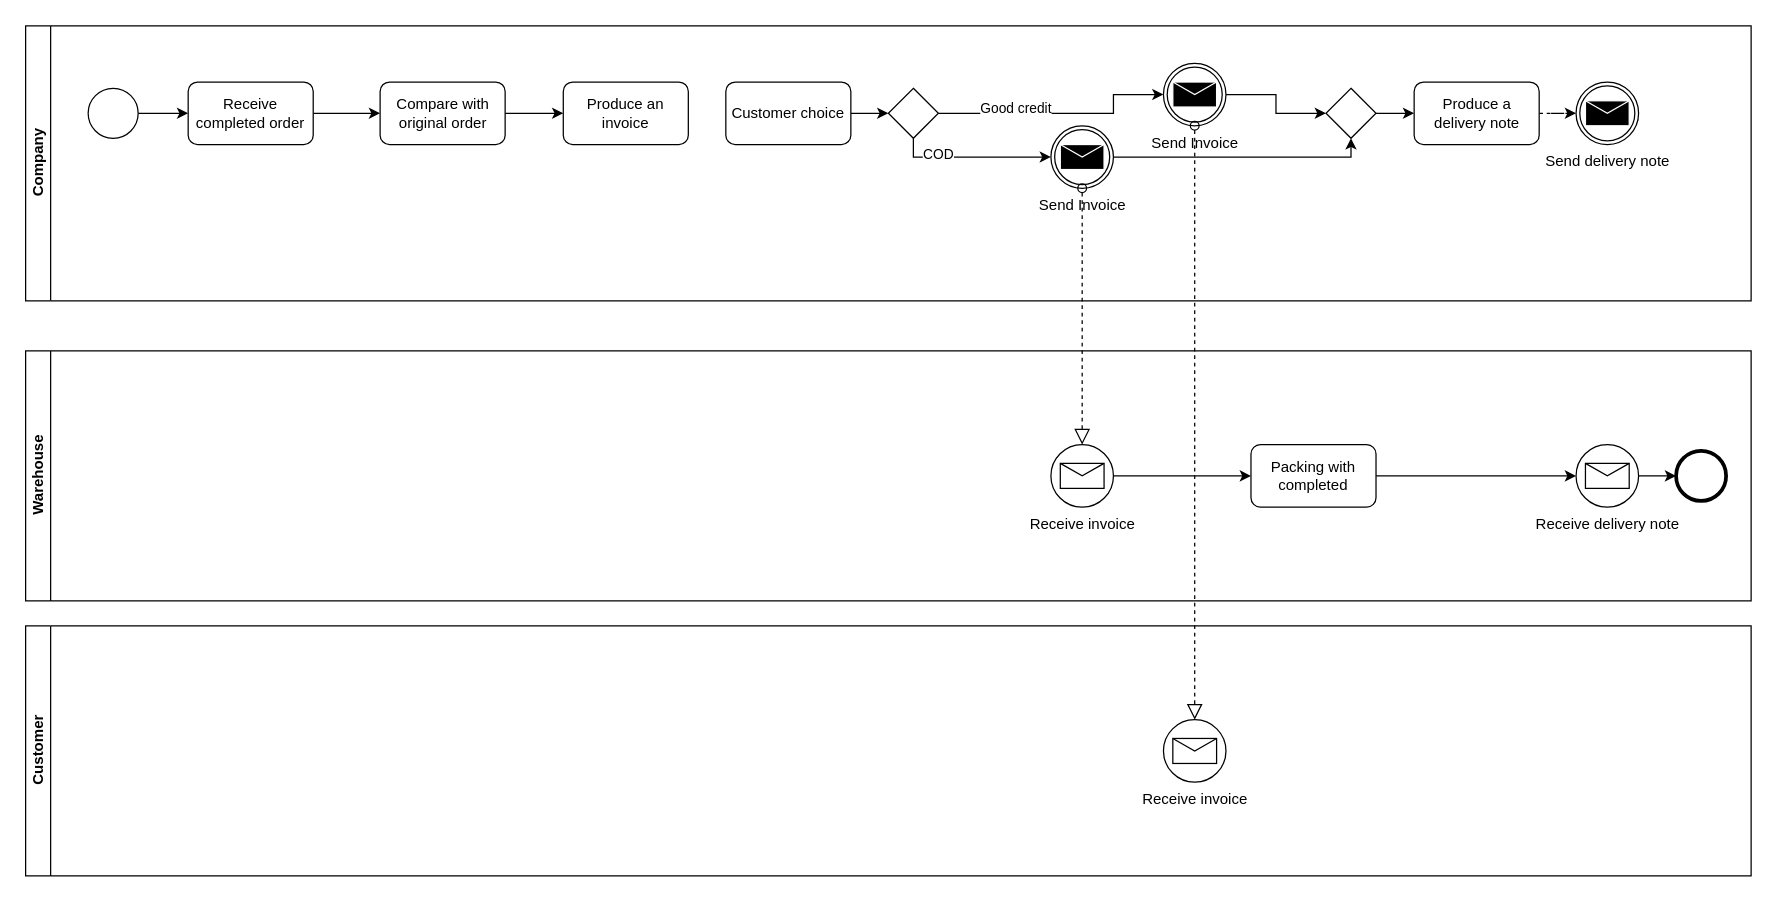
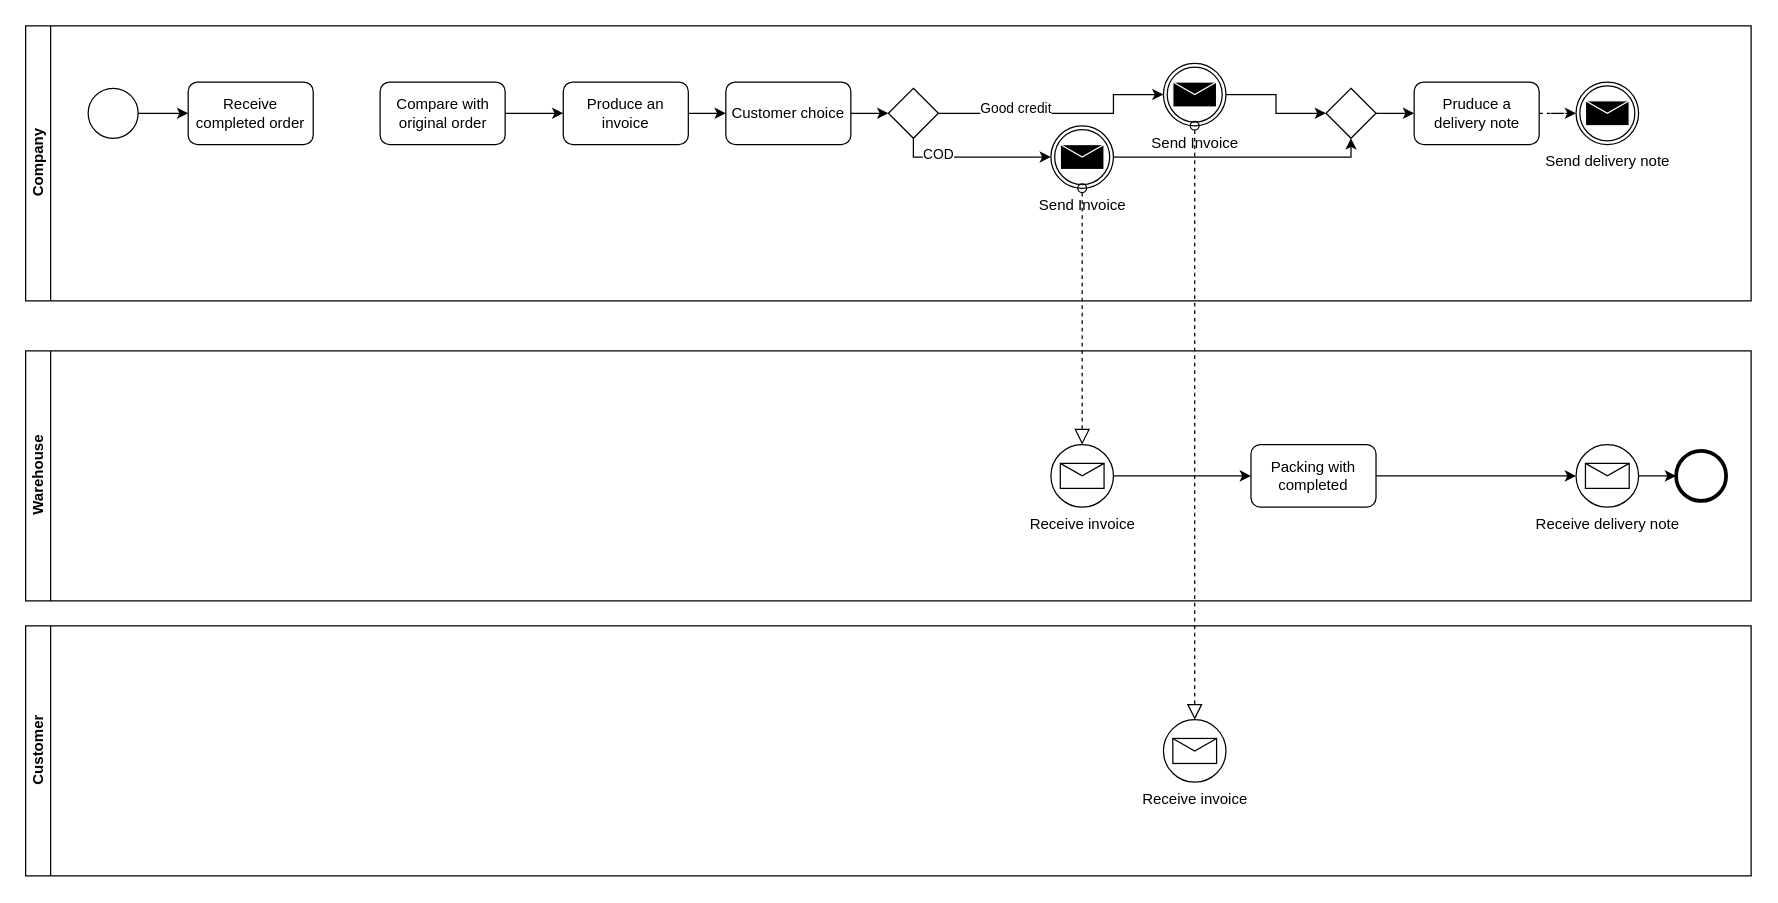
(343, 113) -> none
none -> (711, 113)
(1477, 113) -> (1477, 113)
